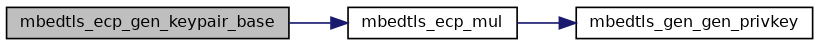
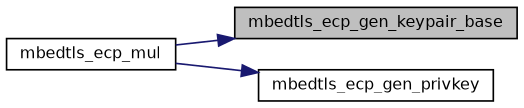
(310, 23) -> (197, 43)
(694, 23) -> (376, 85)
